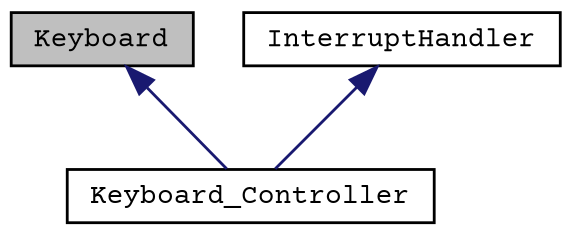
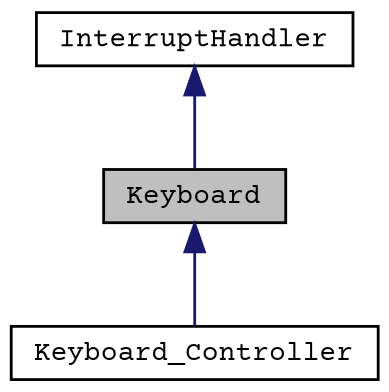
(316, 128) -> (195, 132)
